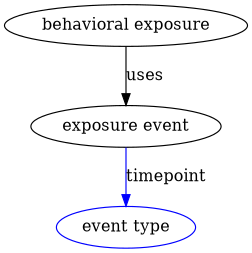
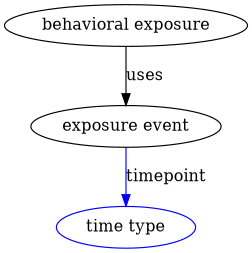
(126, 227) -> (126, 227)
